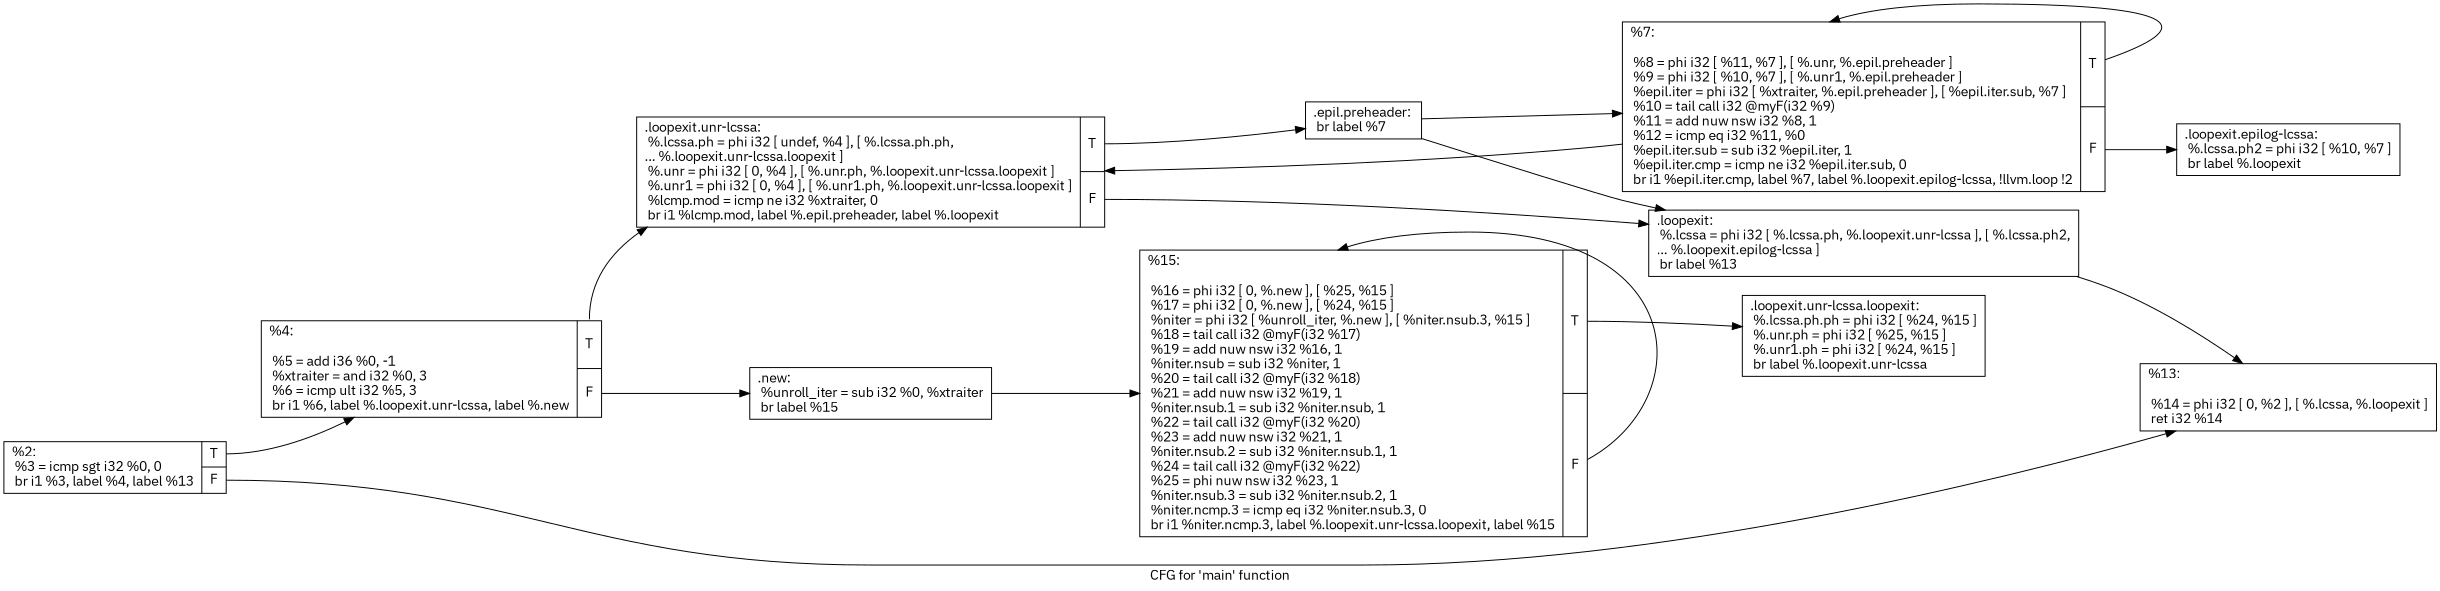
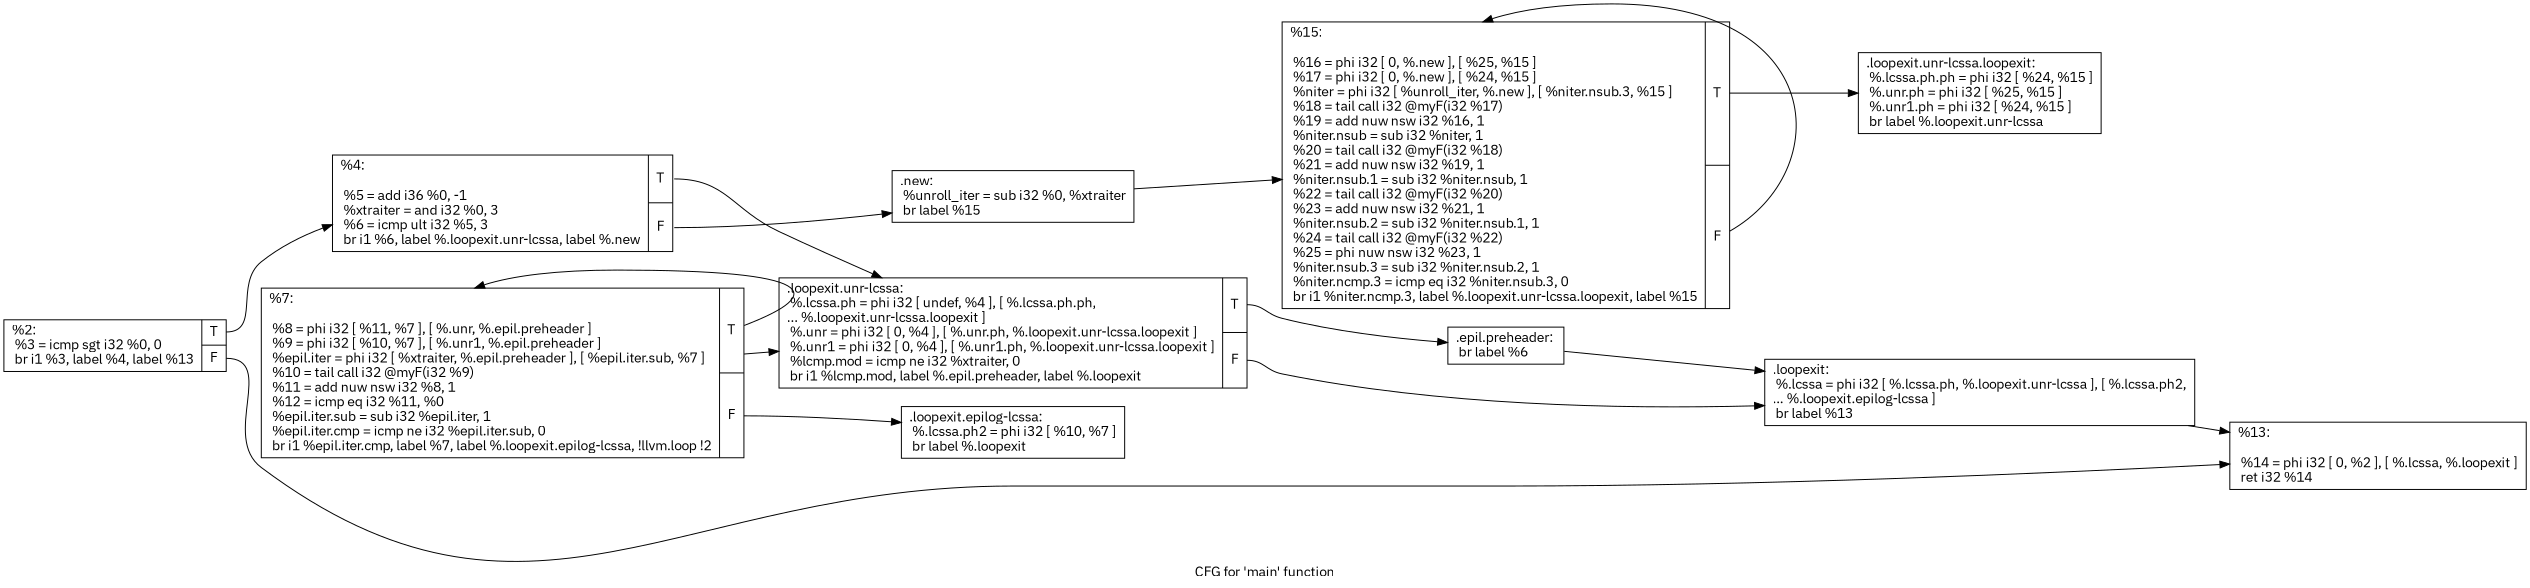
(1517, 116) -> none
(1350, 127) -> (1492, 352)
